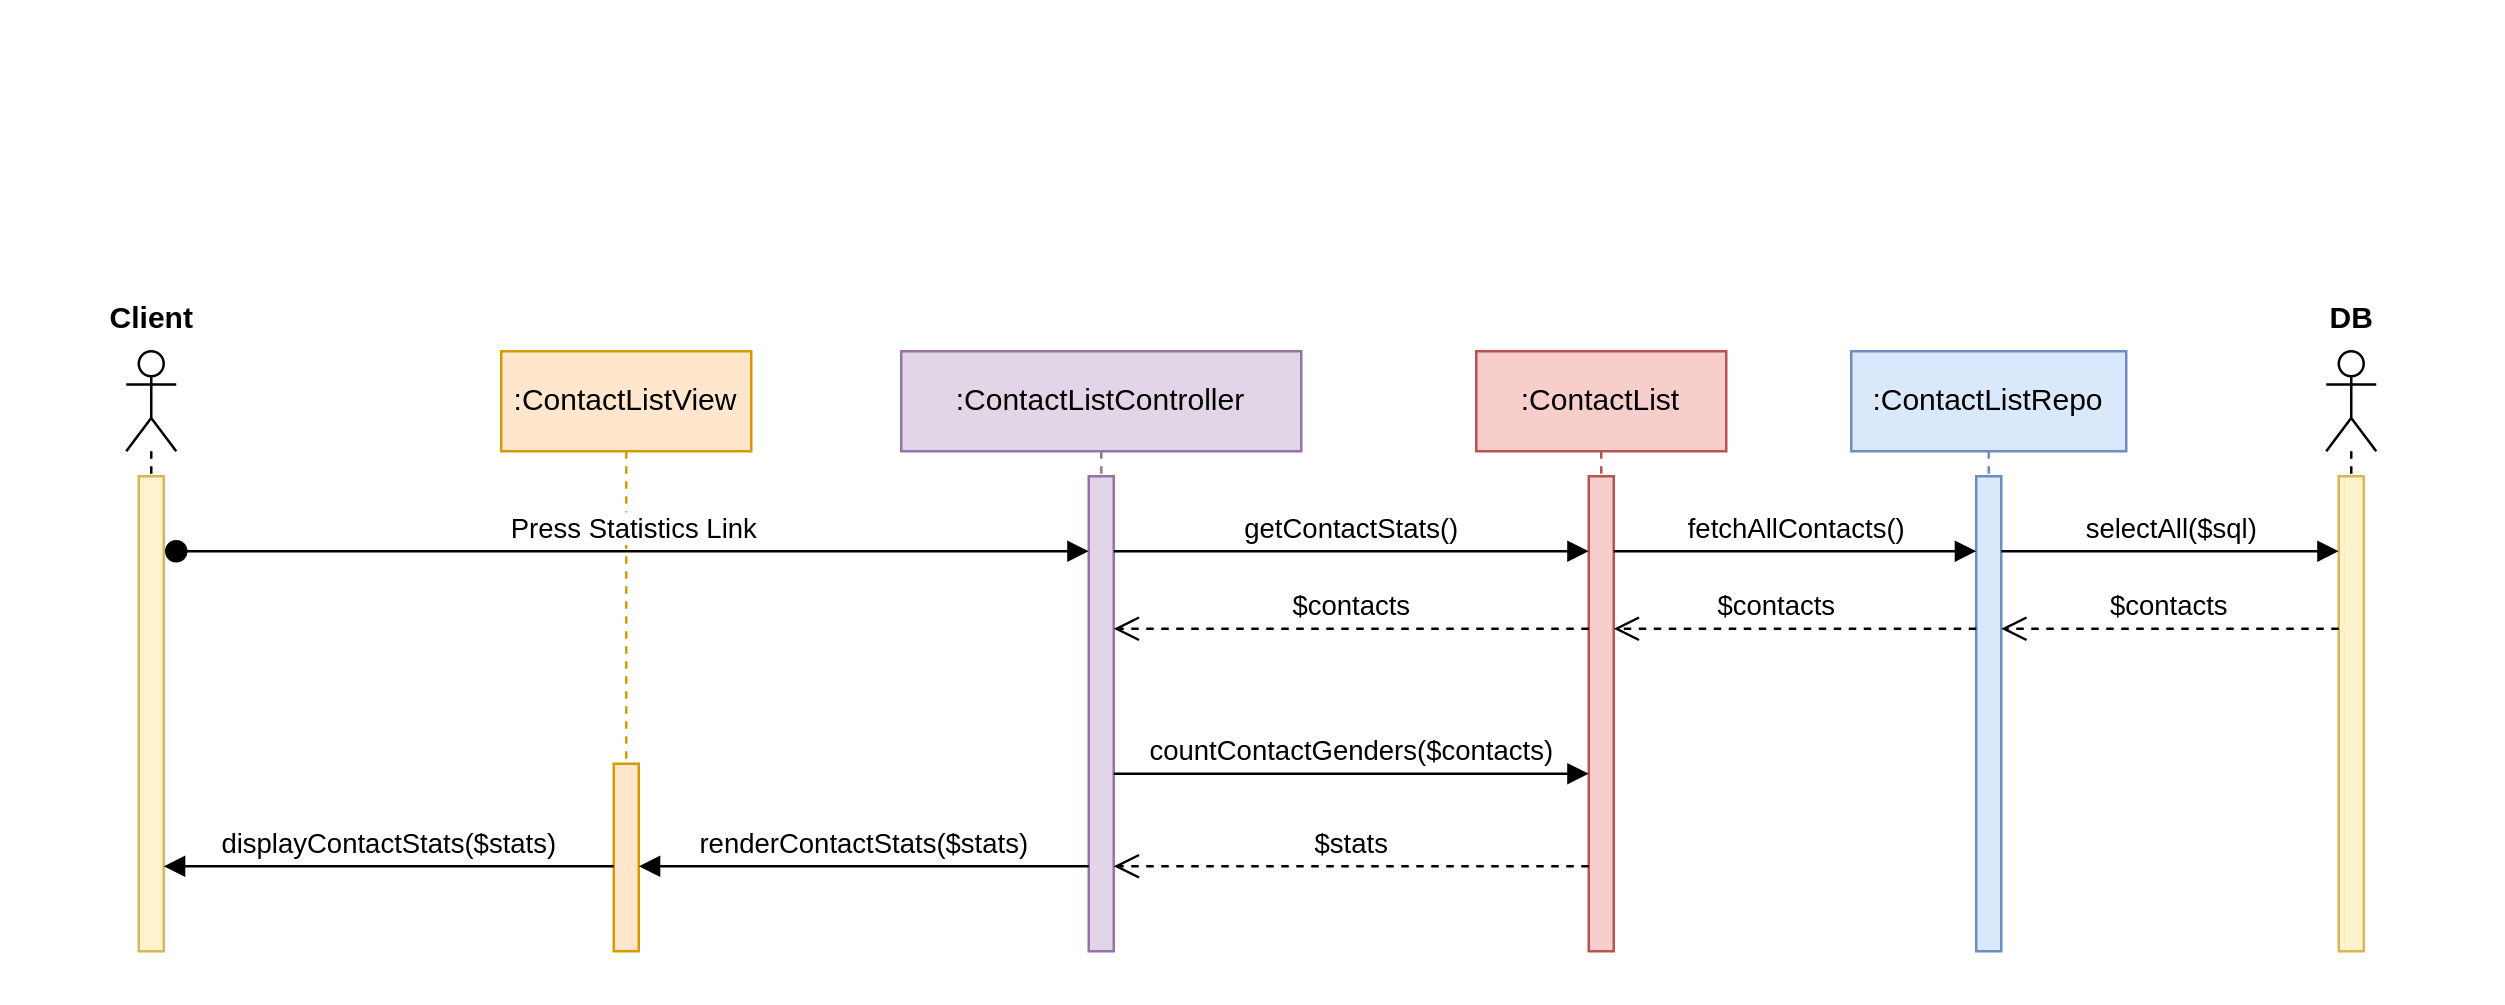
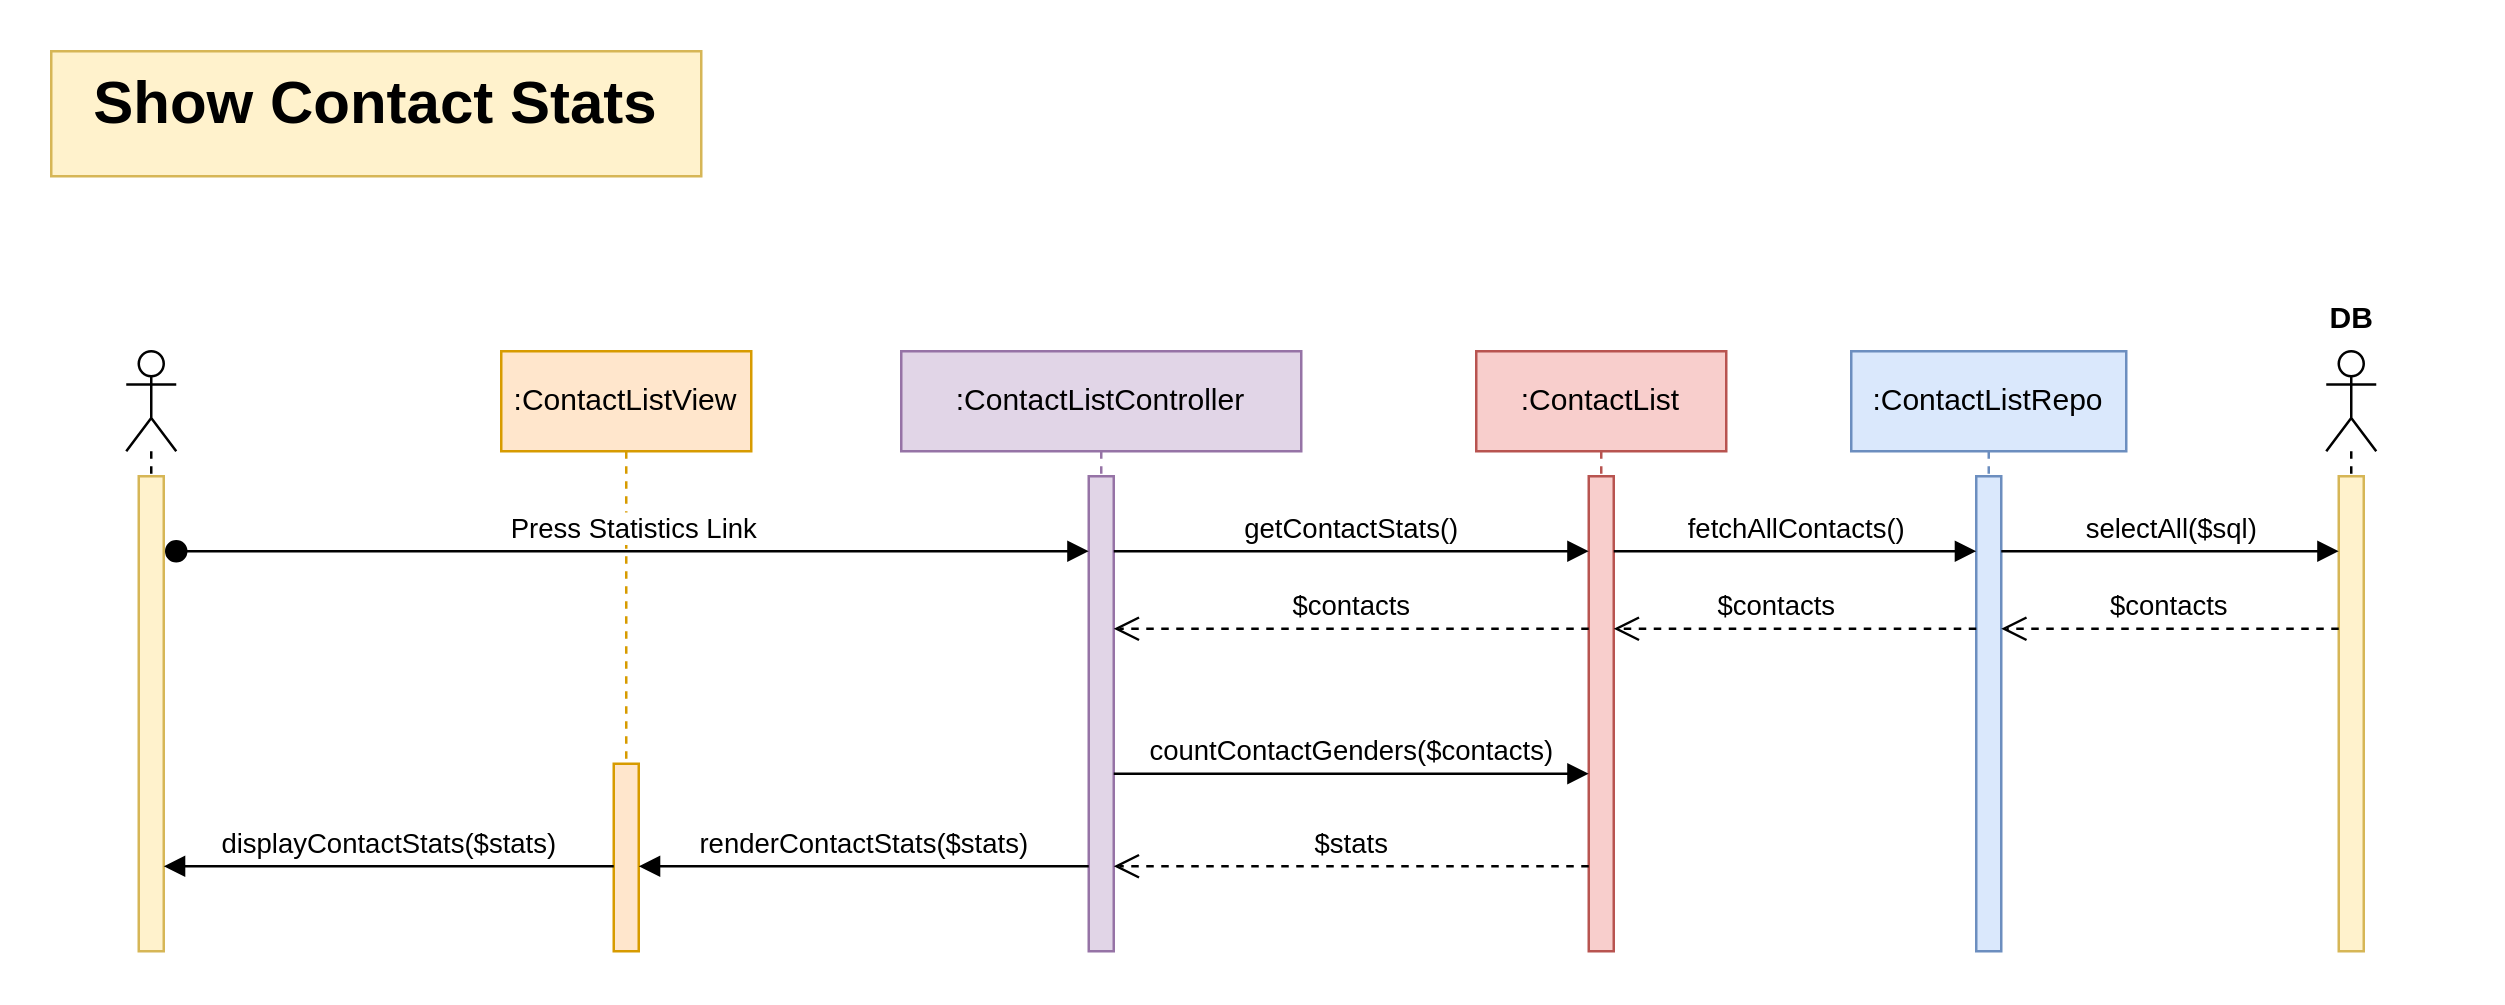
none -> (376, 114)
(151, 319) -> none
